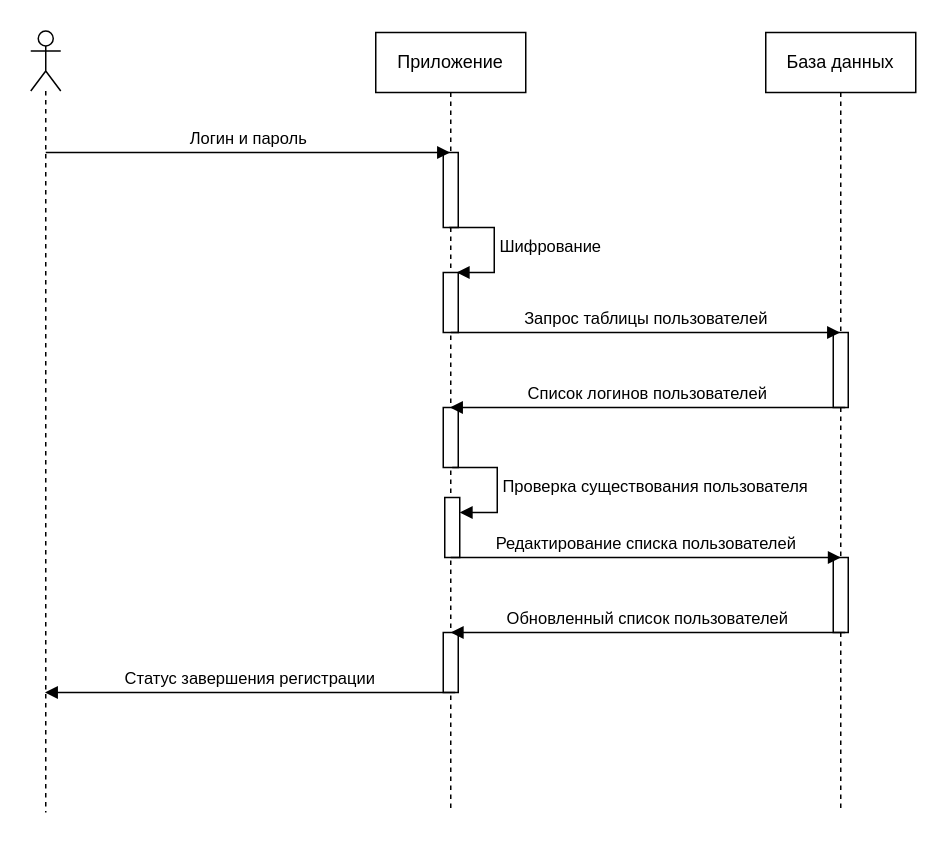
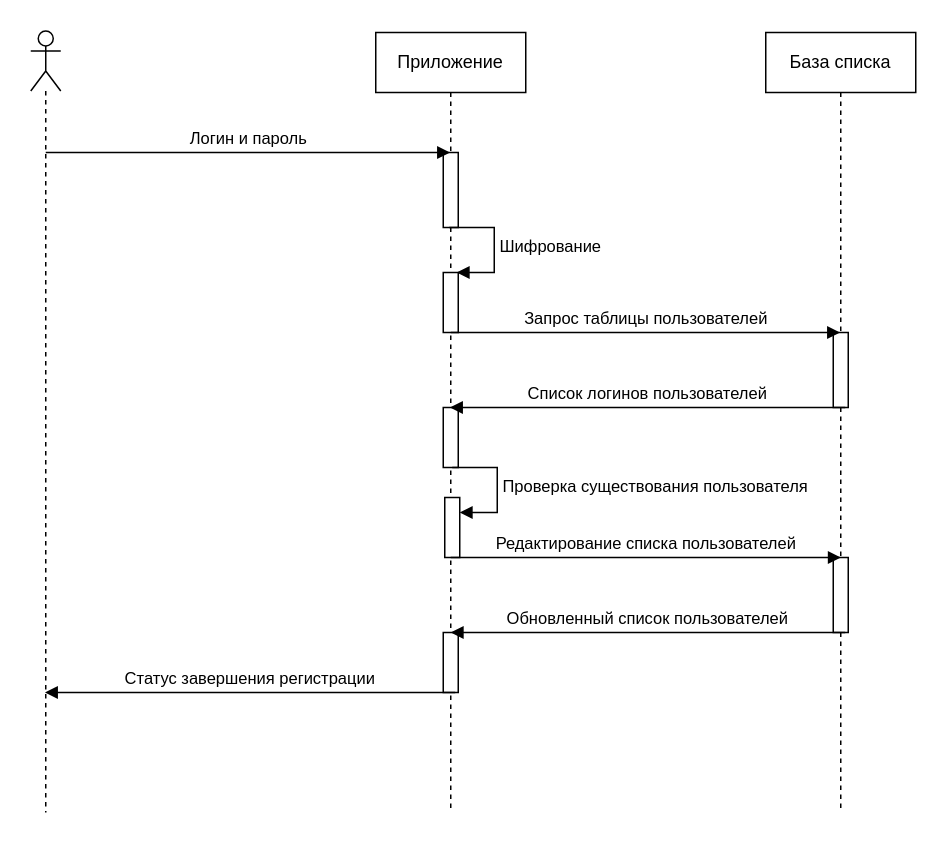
(841, 62) -> (841, 62)
